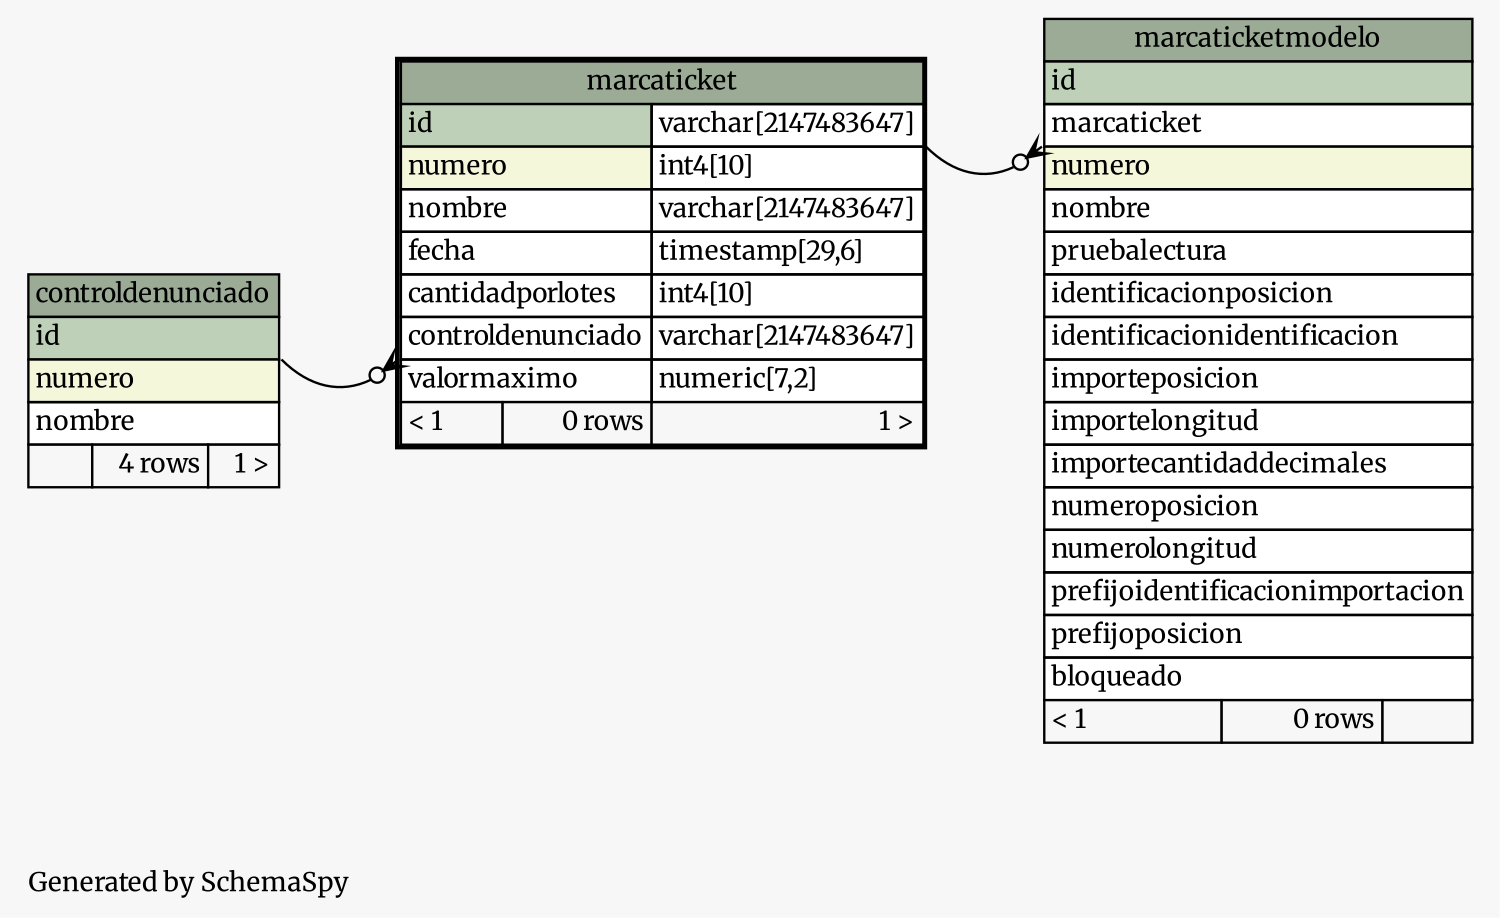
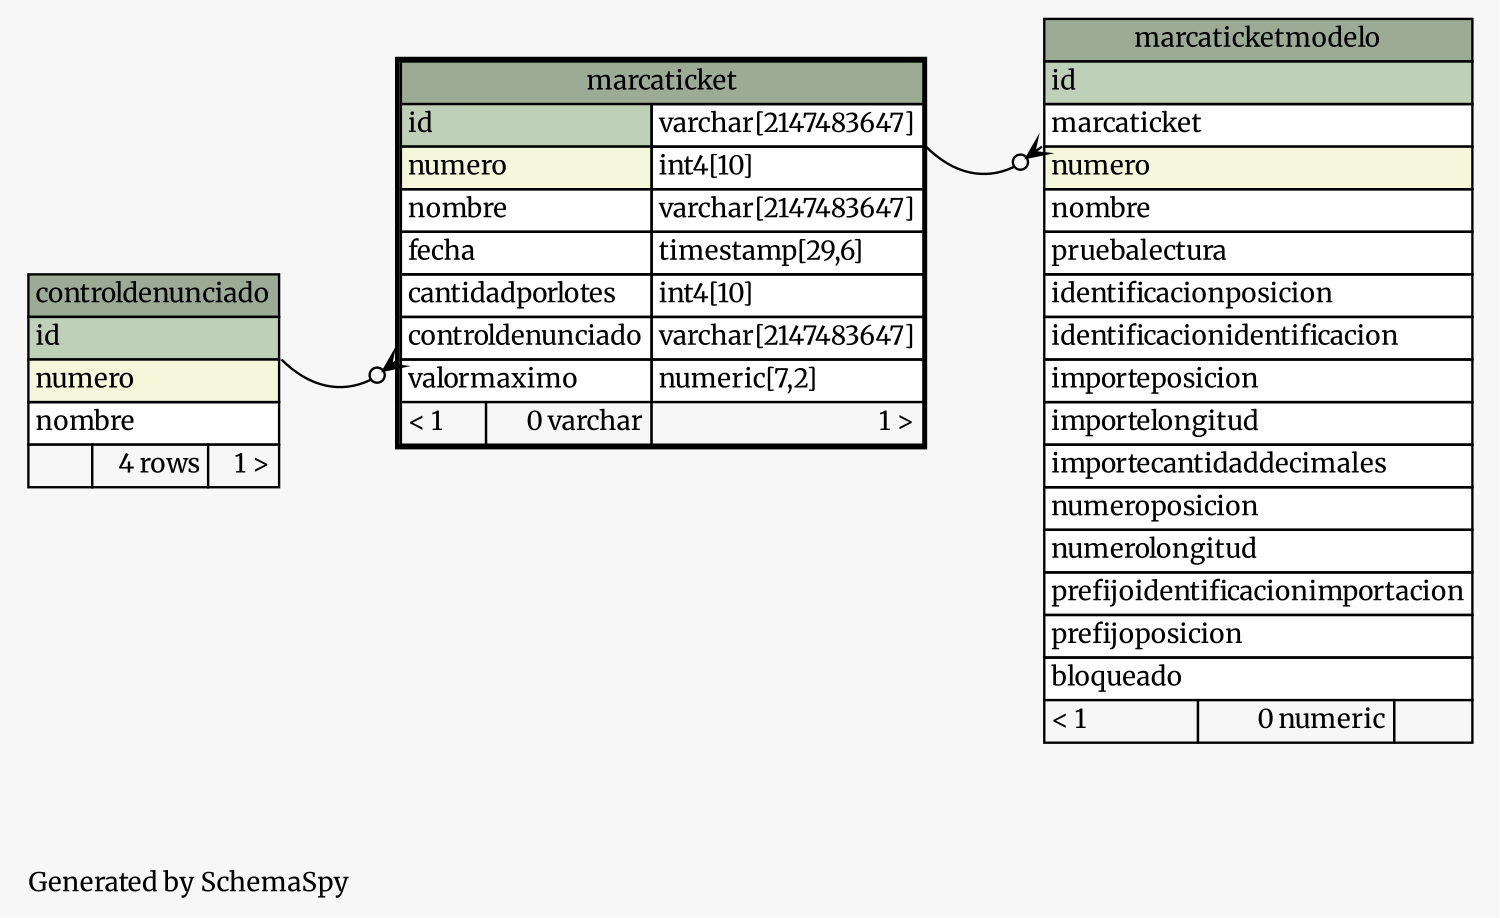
(603, 422) -> (585, 422)
(1334, 720) -> (1322, 720)
